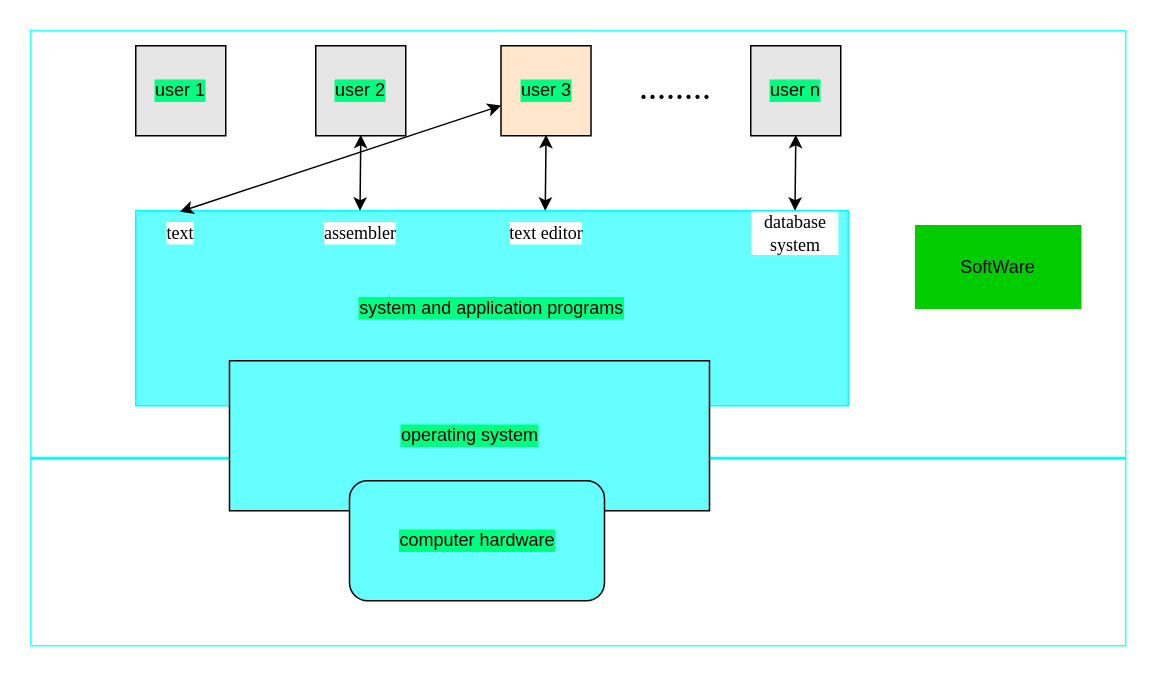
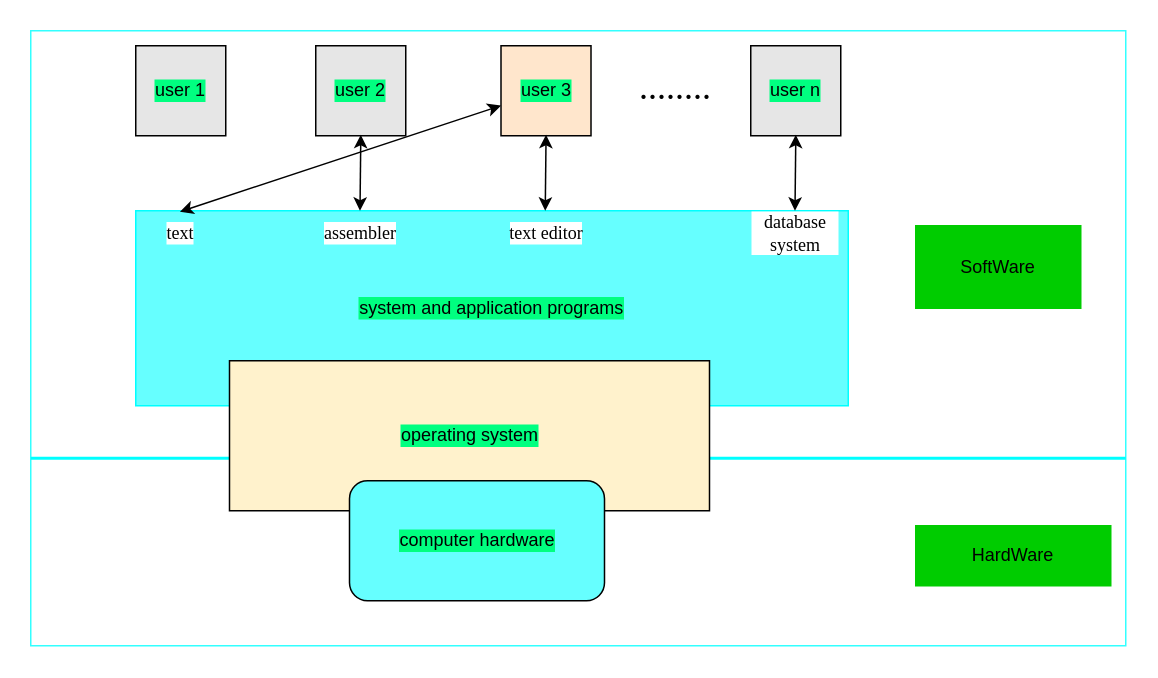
(470, 436) -> (470, 436)
none -> (1013, 556)
